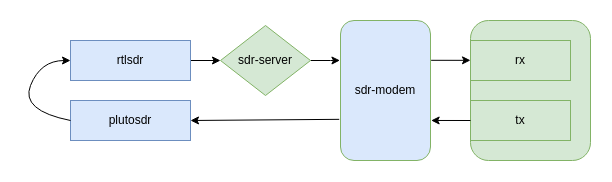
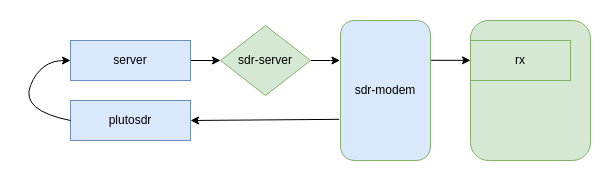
(131, 61) -> (131, 61)
(455, 120) -> none
(521, 121) -> none
